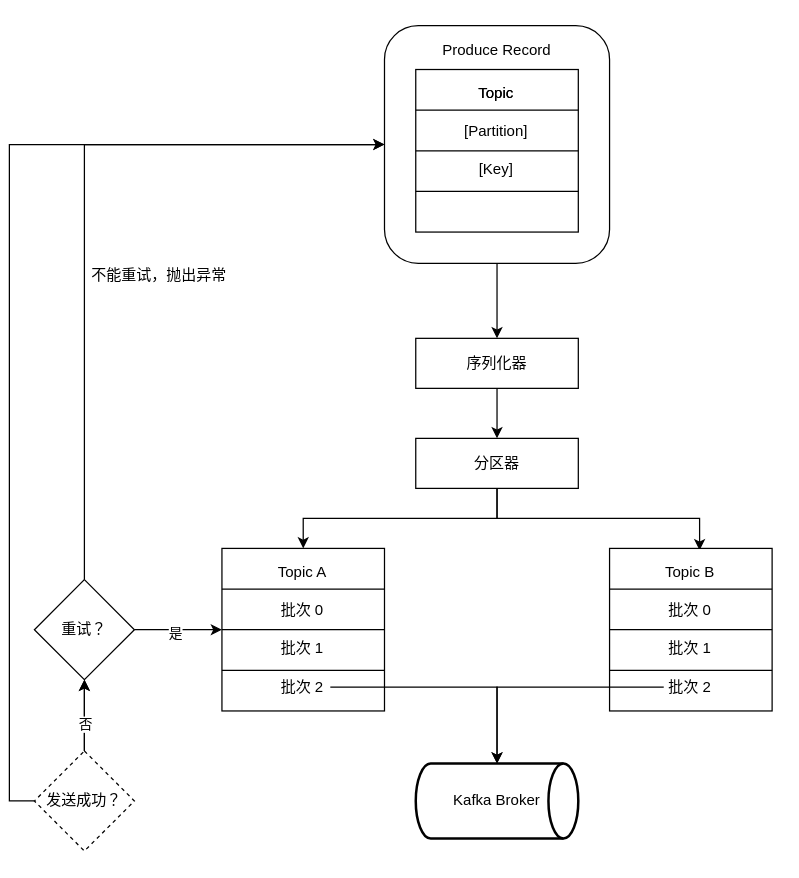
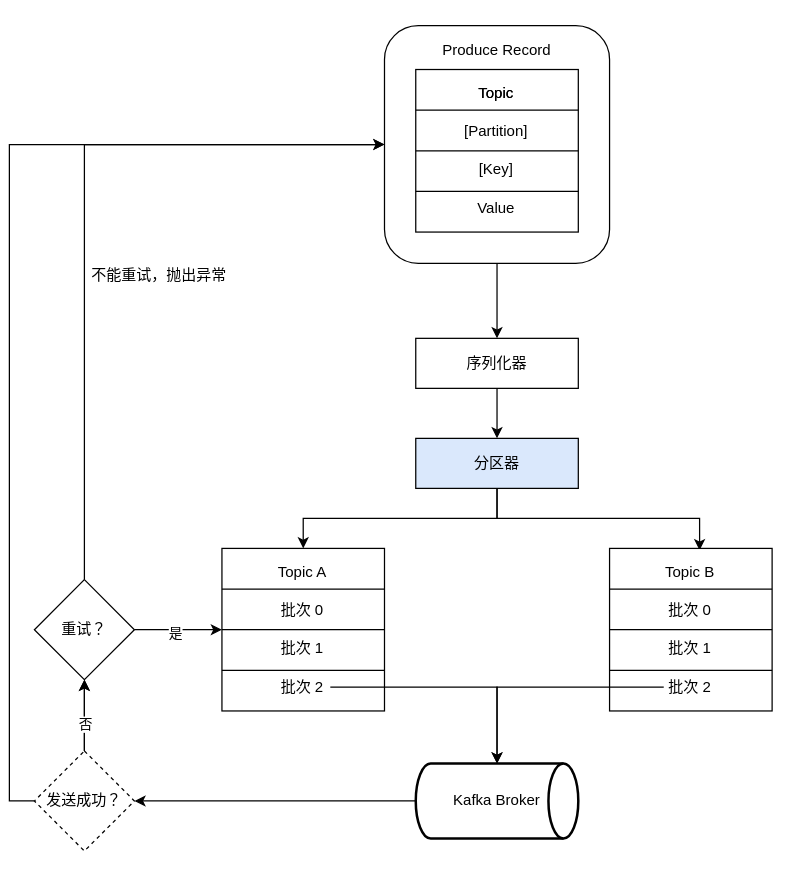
none -> (497, 208)
(497, 463) -> (497, 463)
none -> (278, 801)
